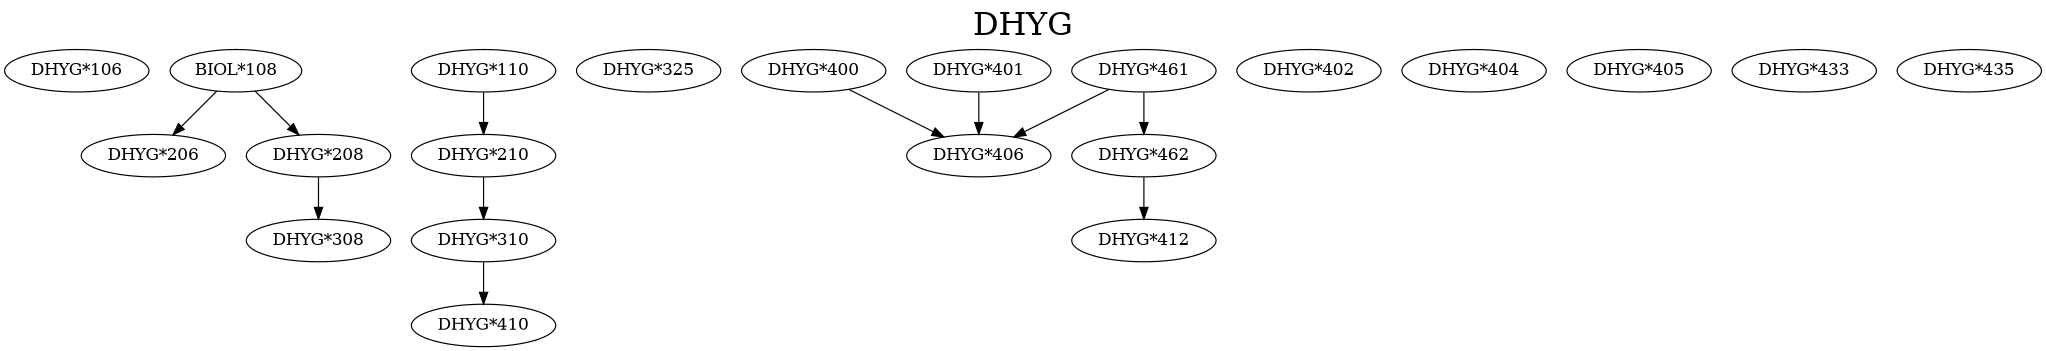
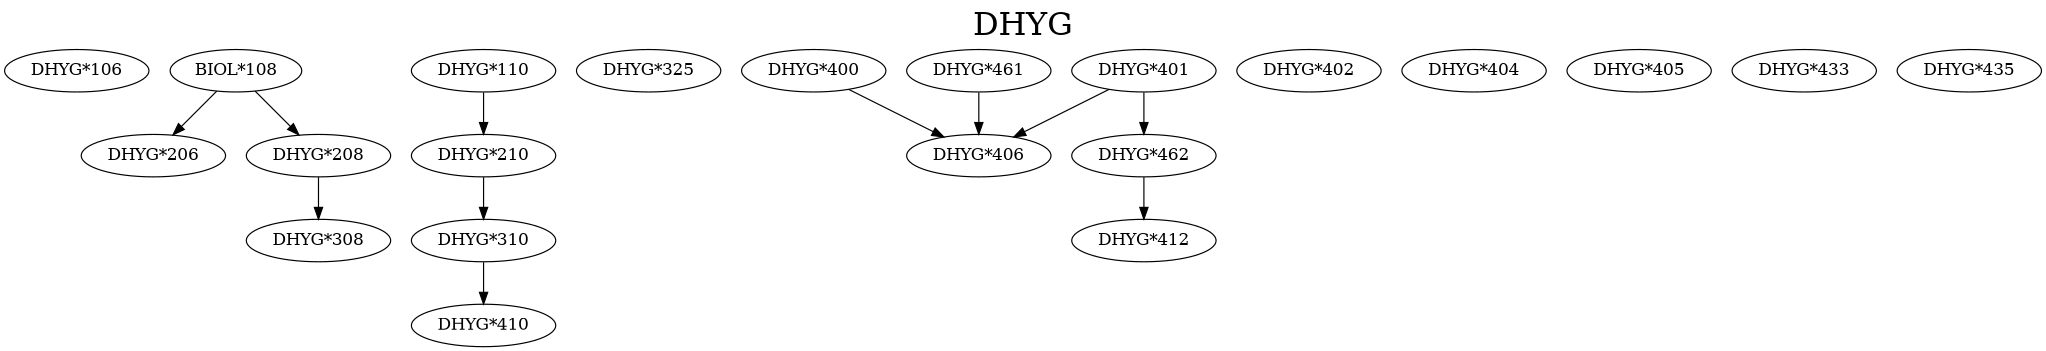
(1144, 107) -> (1144, 107)
